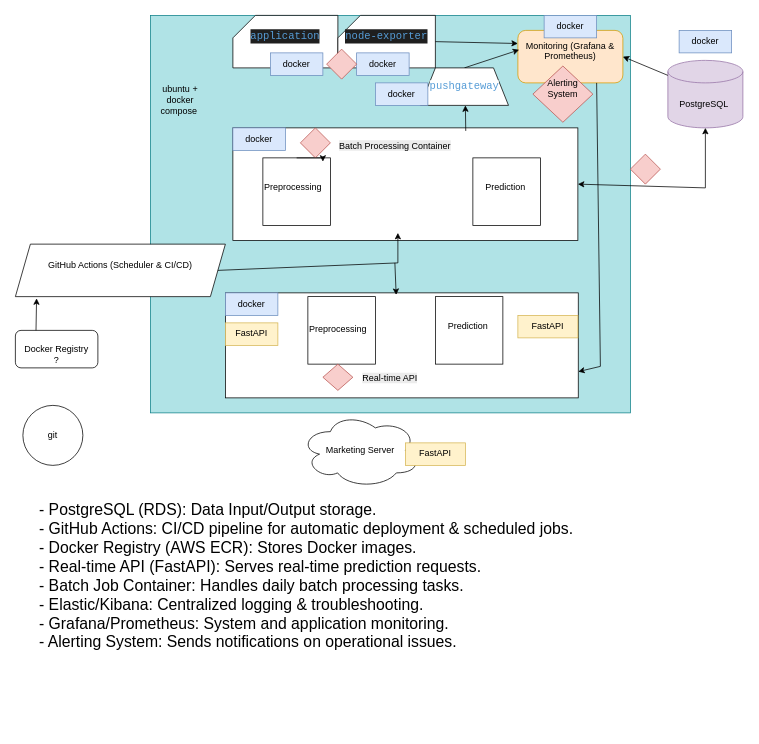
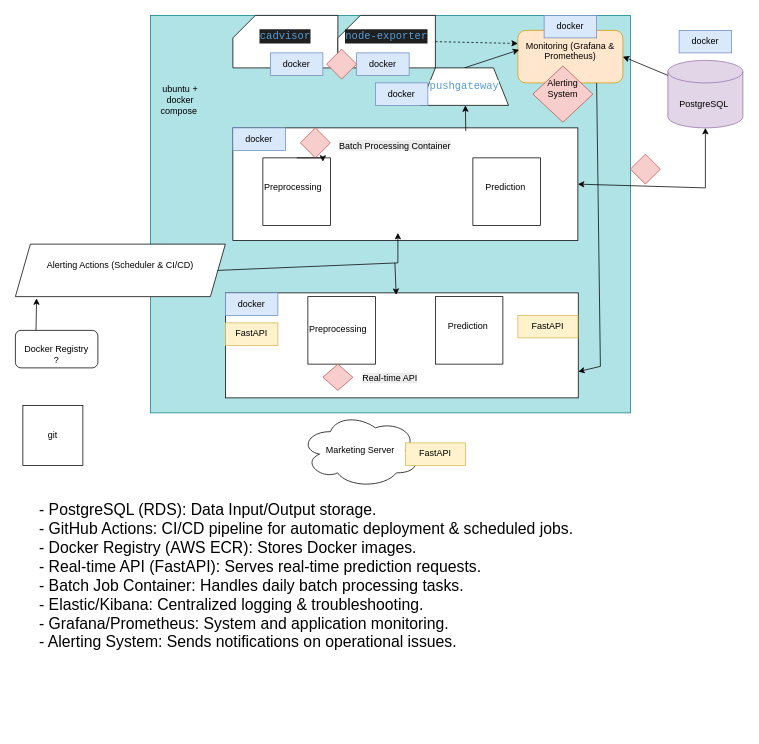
(285, 42) -> (285, 42)
(475, 43) -> (475, 43)
(120, 270) -> (120, 270)
(53, 435) -> (53, 435)
